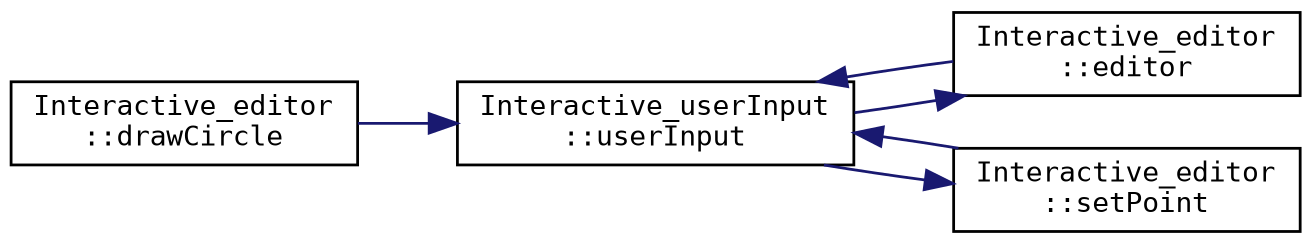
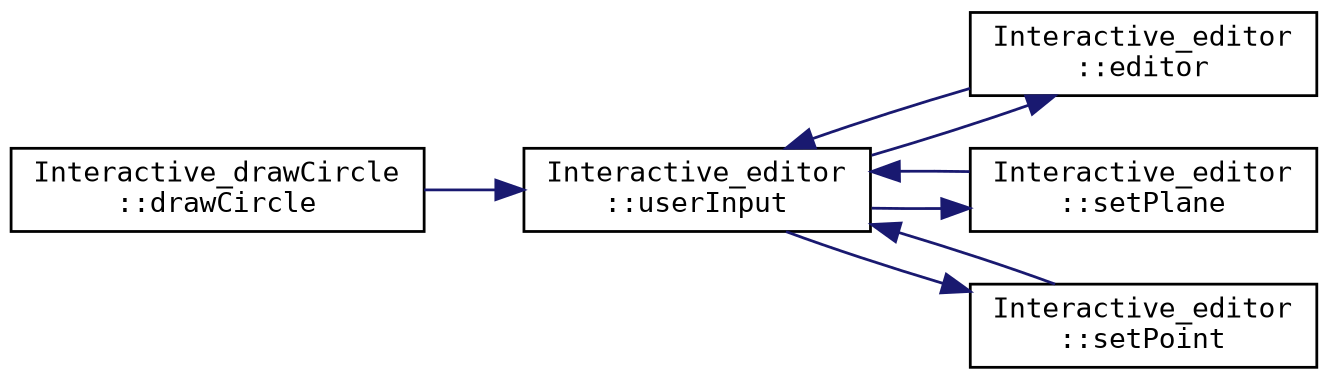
(184, 123) -> (218, 190)
(656, 123) -> (697, 190)
none -> (1144, 190)
